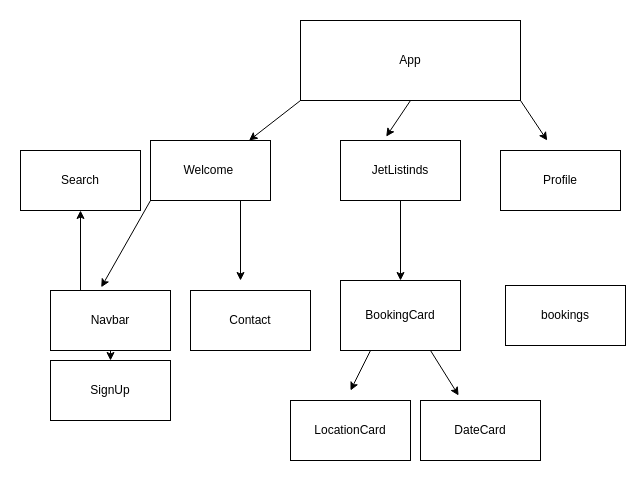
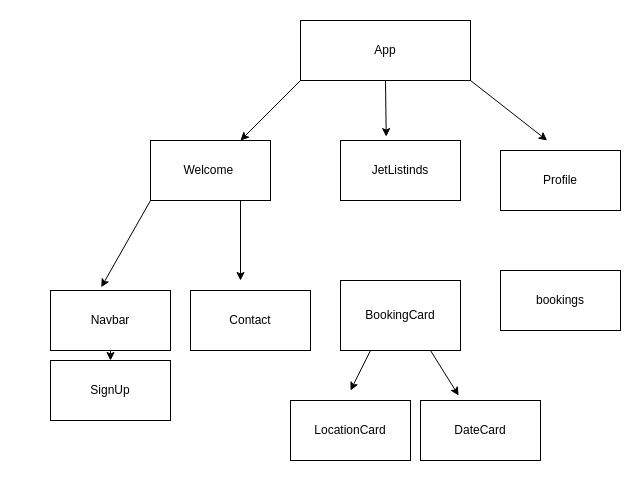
(411, 61) -> (386, 51)
(81, 181) -> none
(401, 237) -> none
(81, 254) -> none
(566, 316) -> (561, 301)
